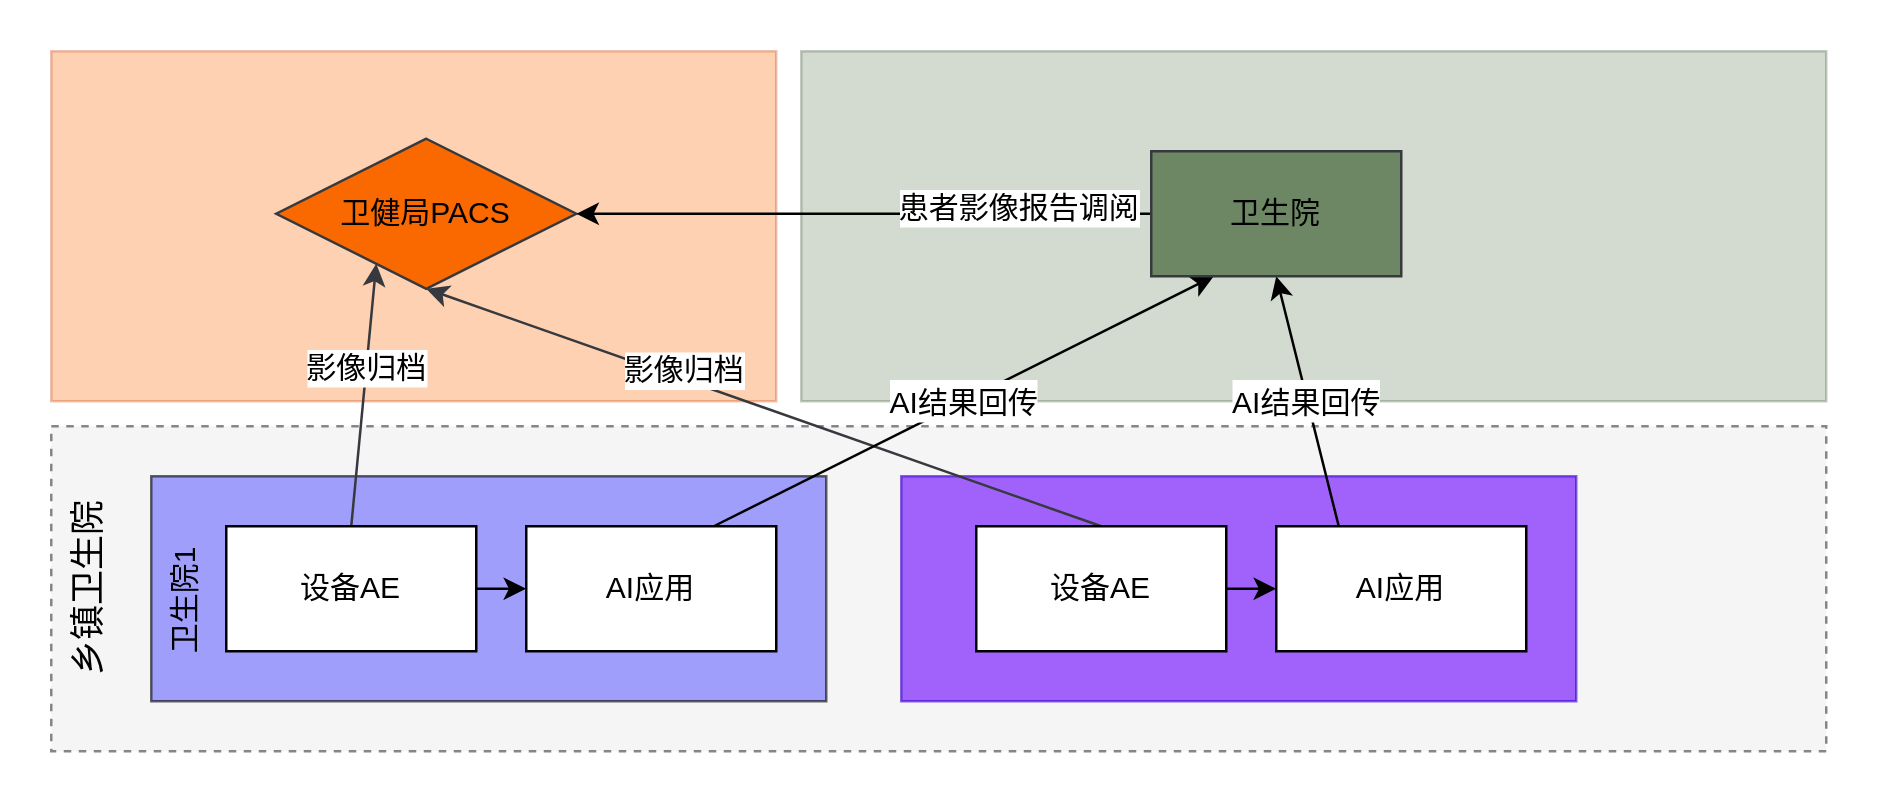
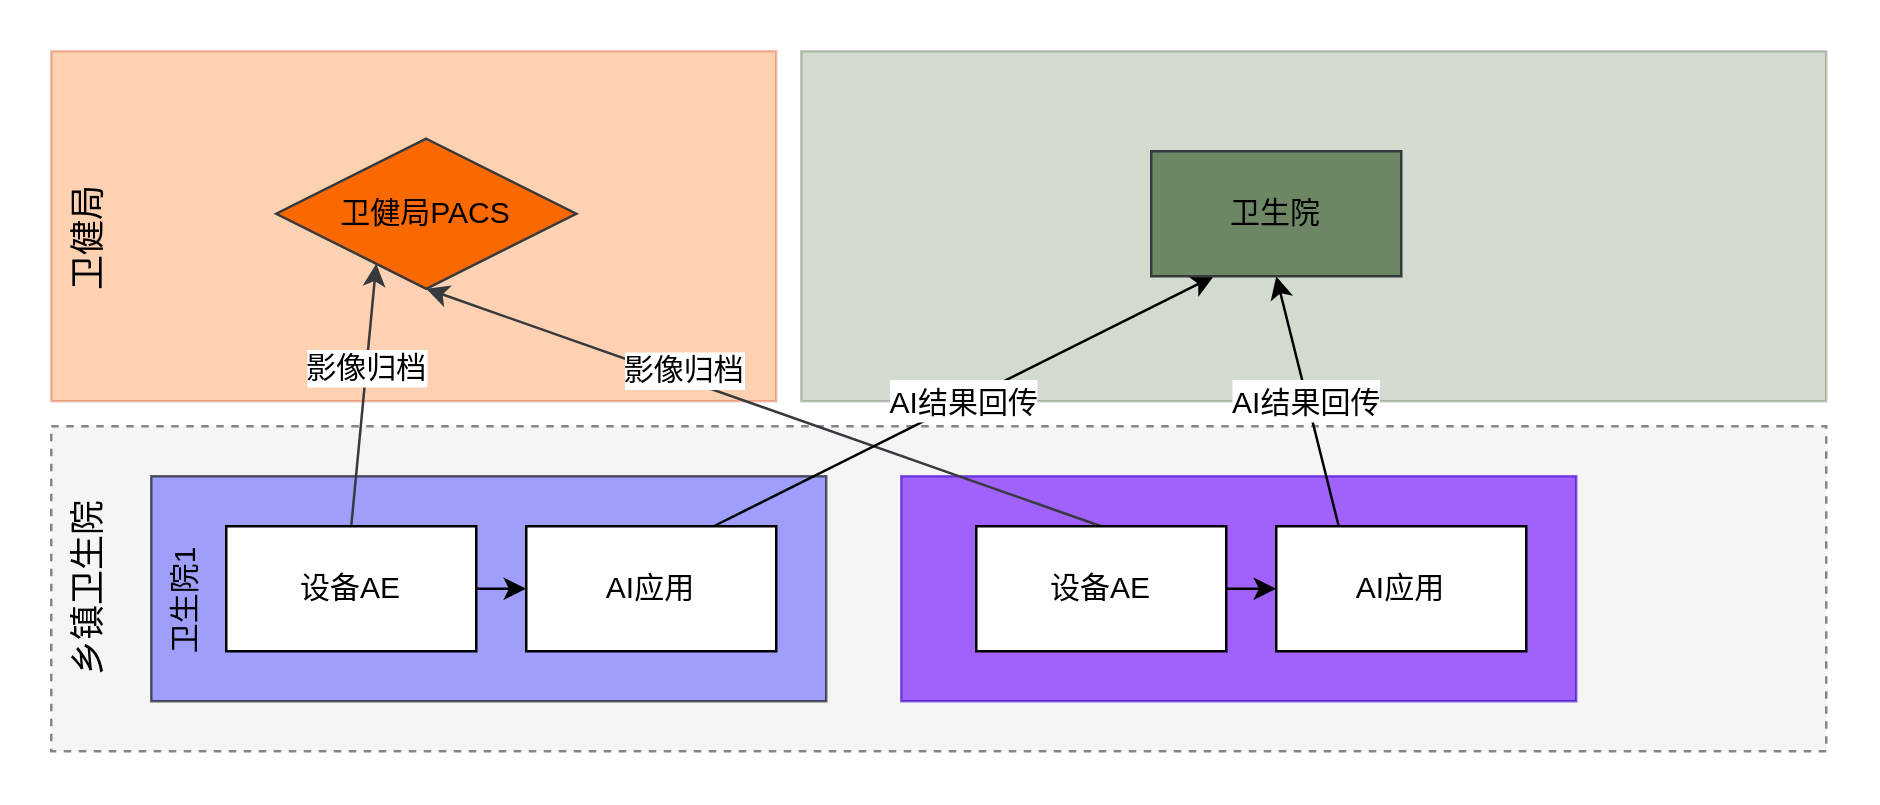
(825, 214) -> none
none -> (101, 239)
